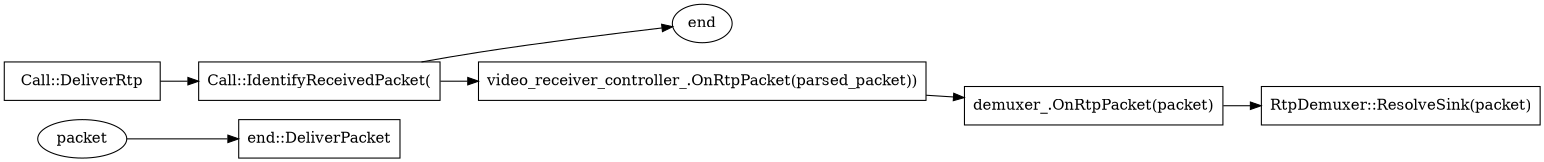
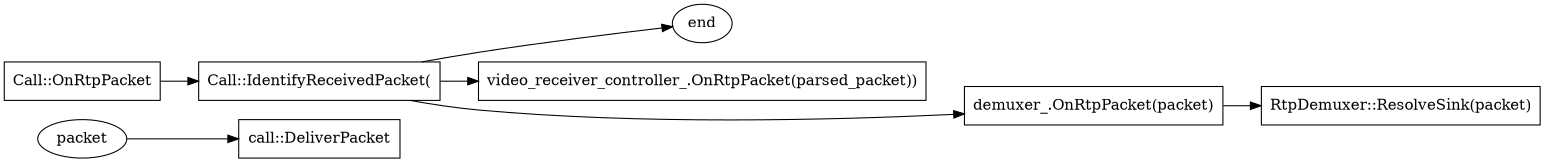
(82, 81) -> (82, 81)
(940, 96) -> (682, 120)
(319, 139) -> (319, 139)
